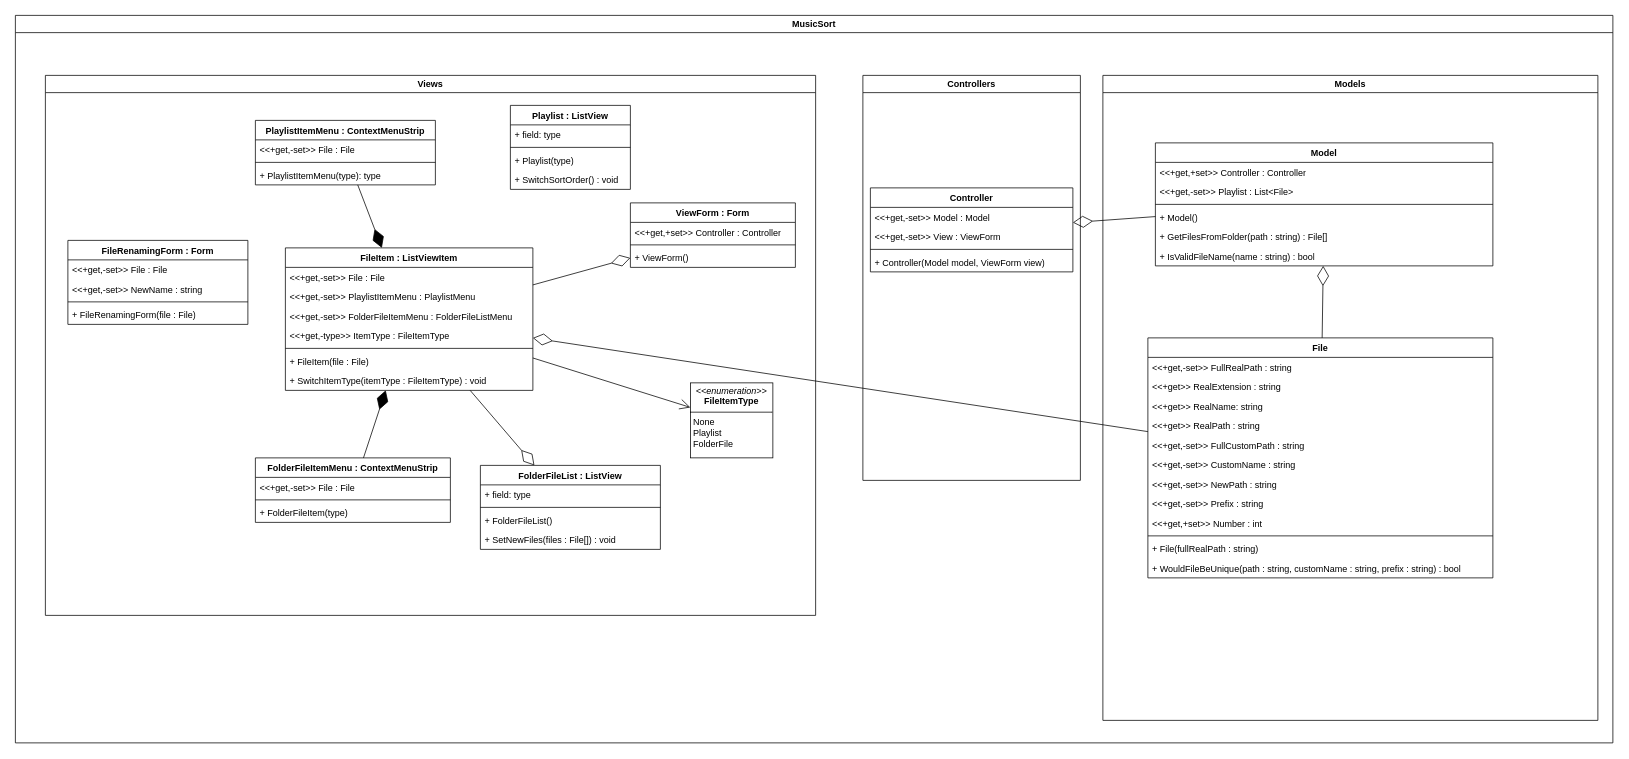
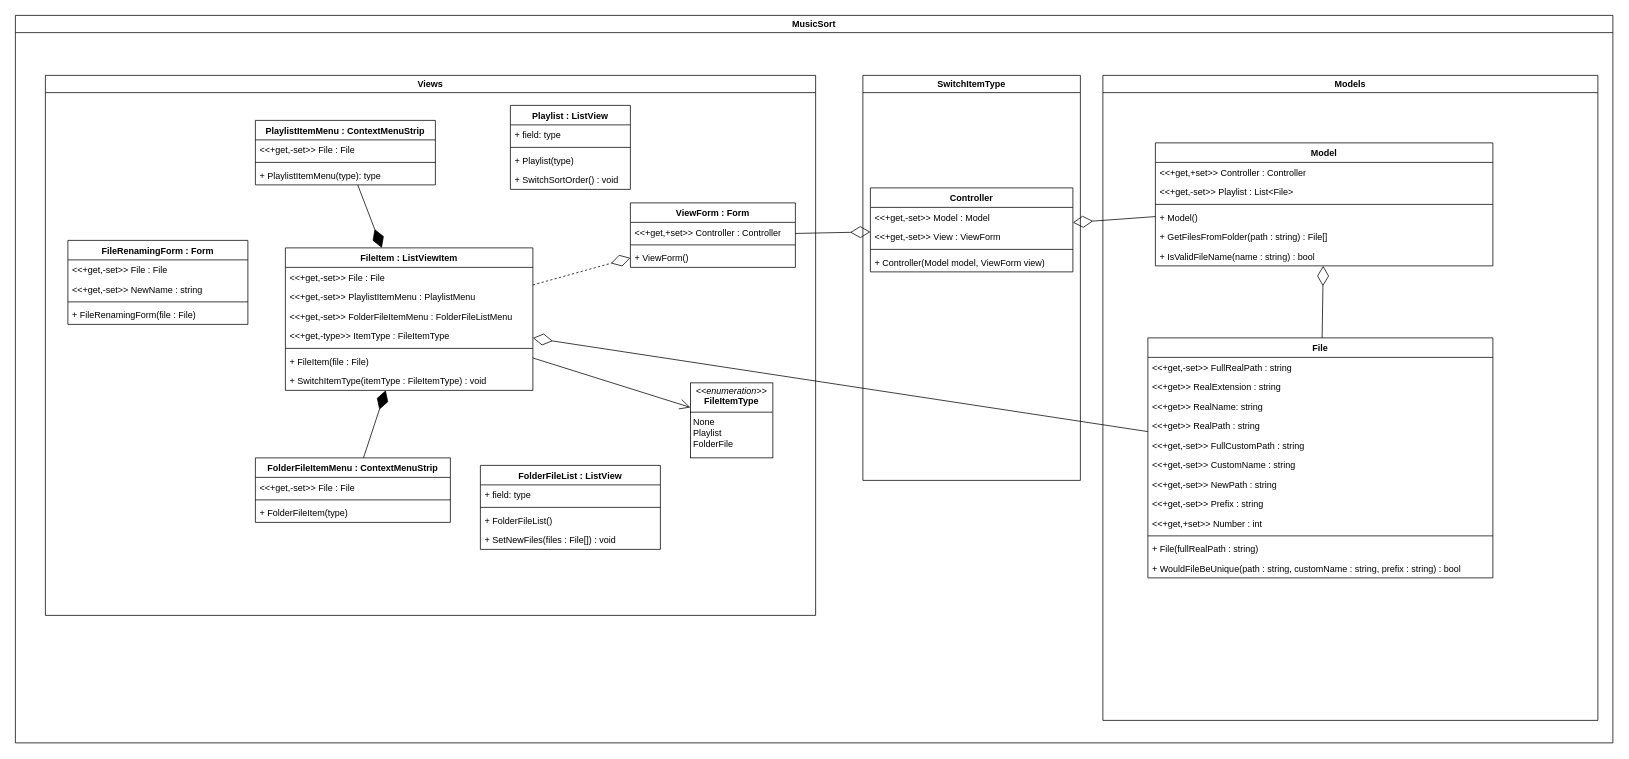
(972, 84) -> (972, 84)
none -> (824, 233)
(573, 274) -> (573, 274)
(496, 421) -> none
